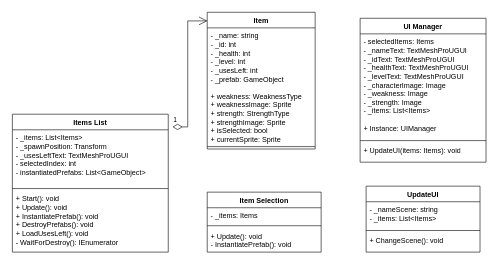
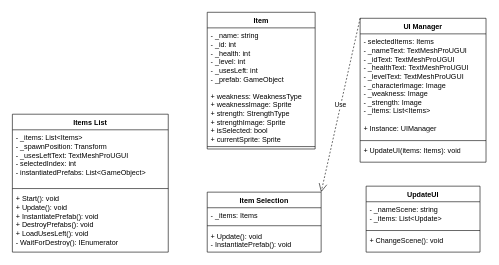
(188, 68) -> none
none -> (341, 107)
(408, 215) -> (410, 215)
